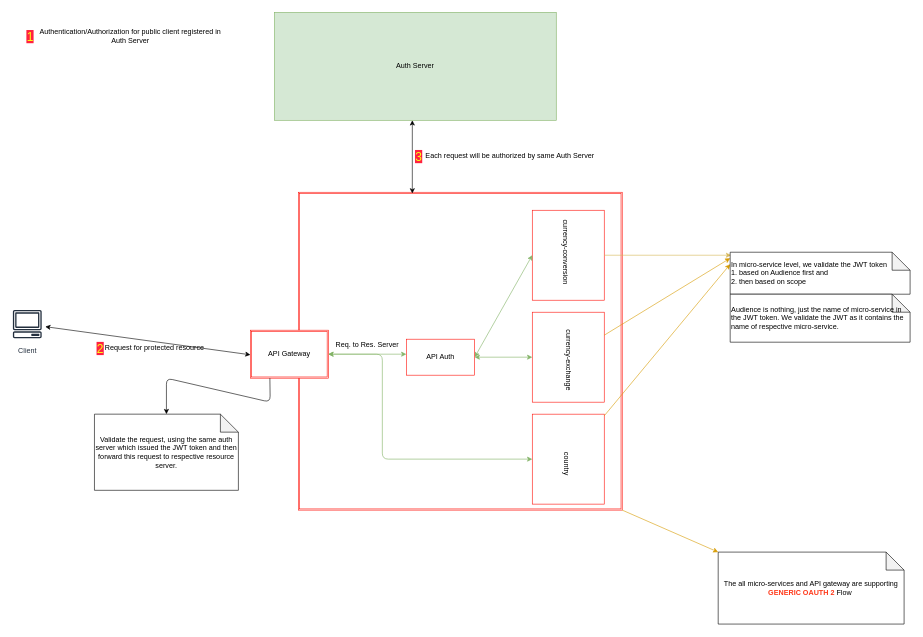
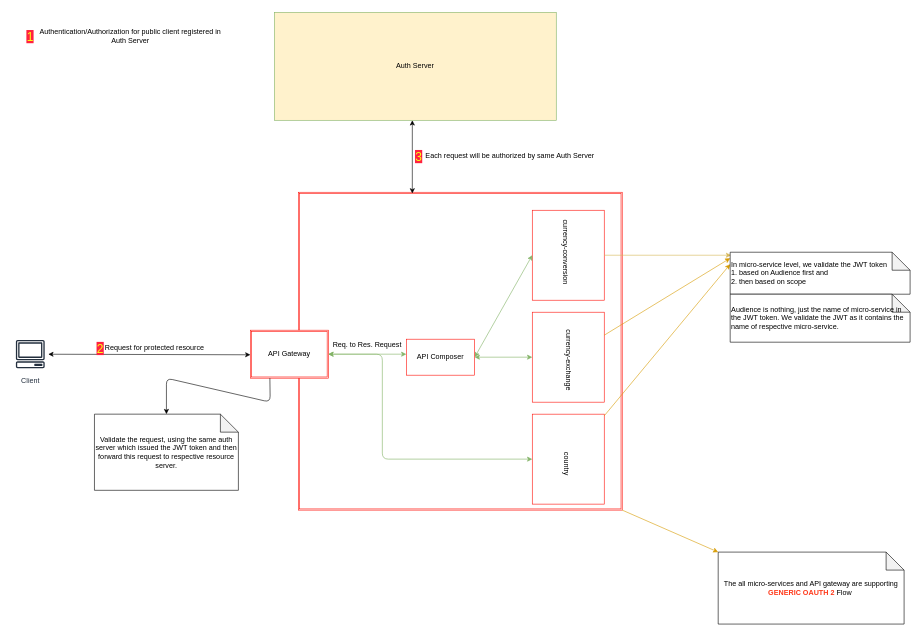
(416, 66) -> (416, 66)
(27, 324) -> (30, 354)
(368, 345) -> (368, 345)
(441, 357) -> (441, 357)
